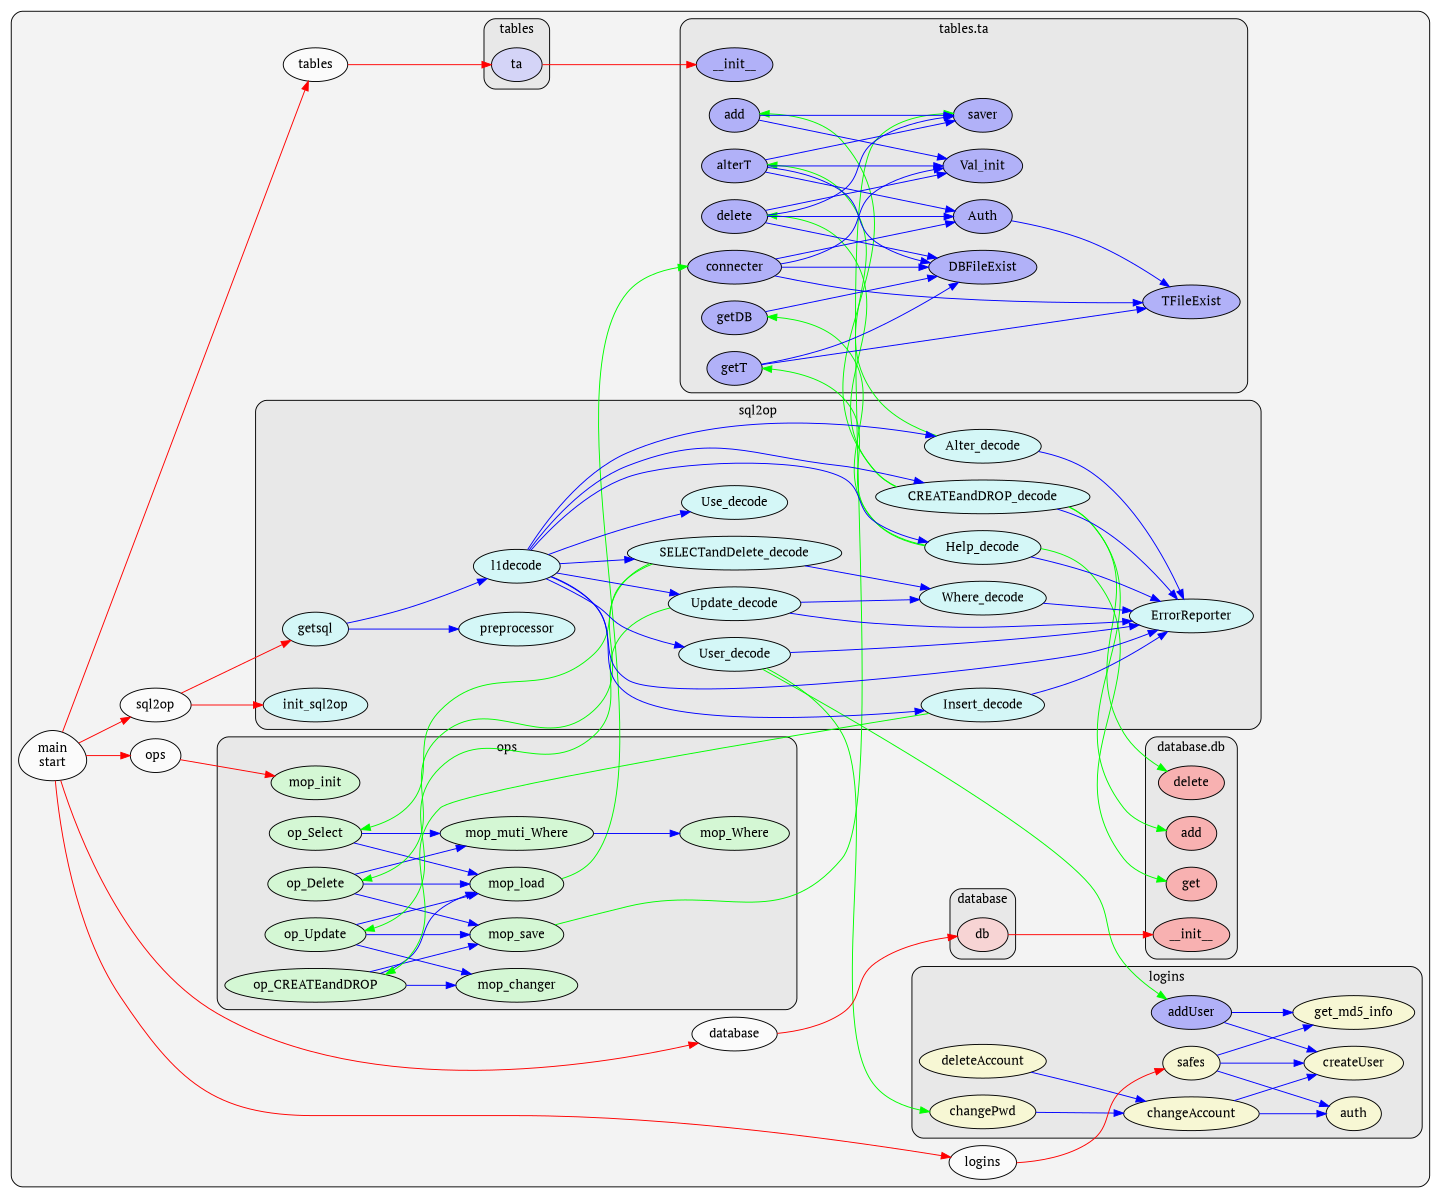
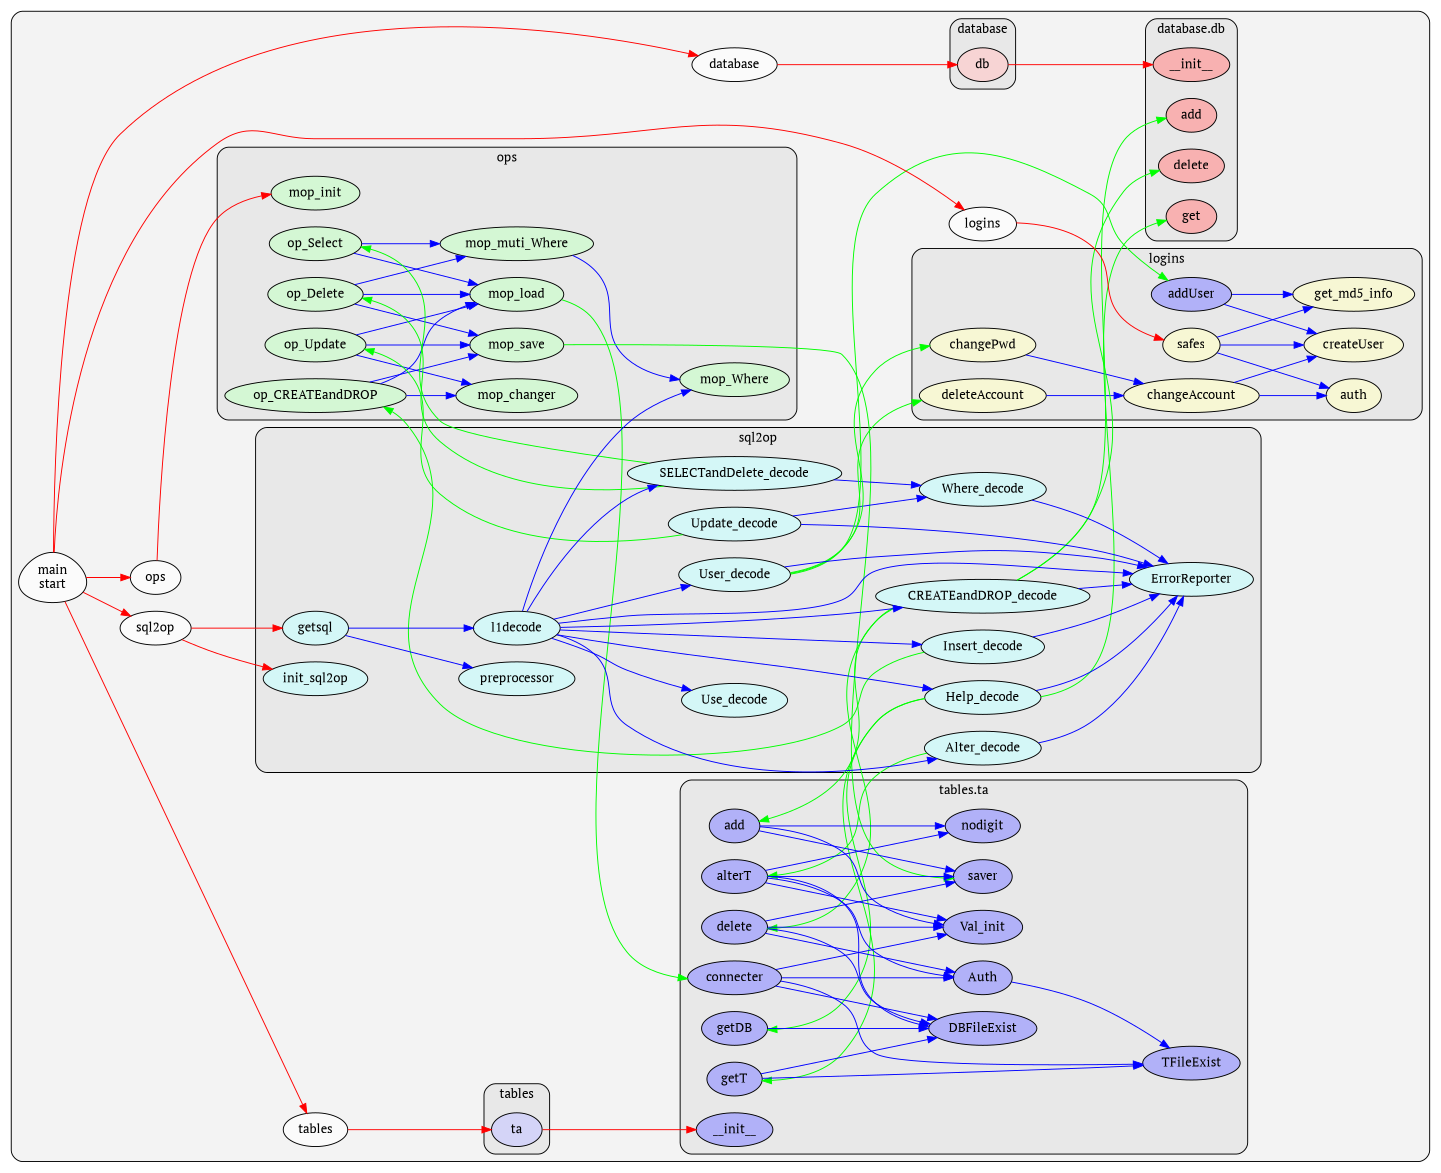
none -> (859, 494)
(602, 581) -> (583, 478)
none -> (983, 826)
